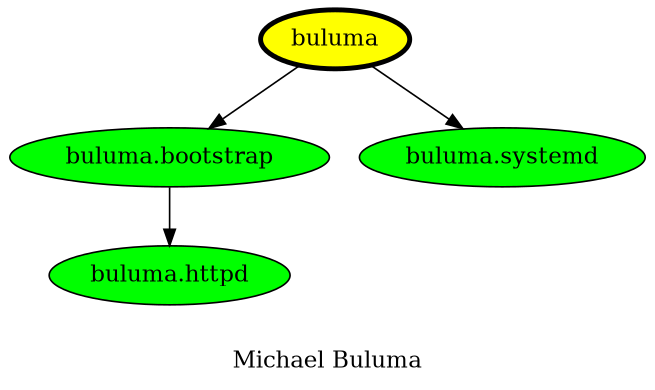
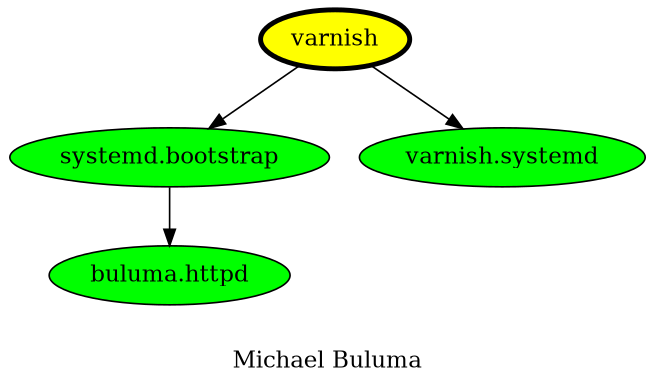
(335, 39) -> (335, 39)
(170, 157) -> (170, 157)
(502, 157) -> (502, 157)
